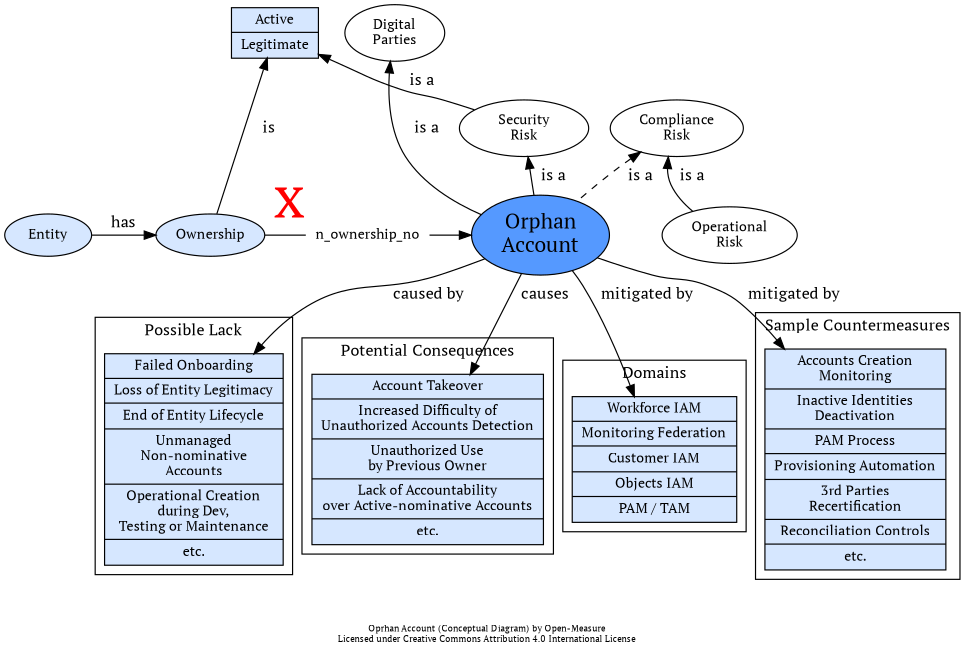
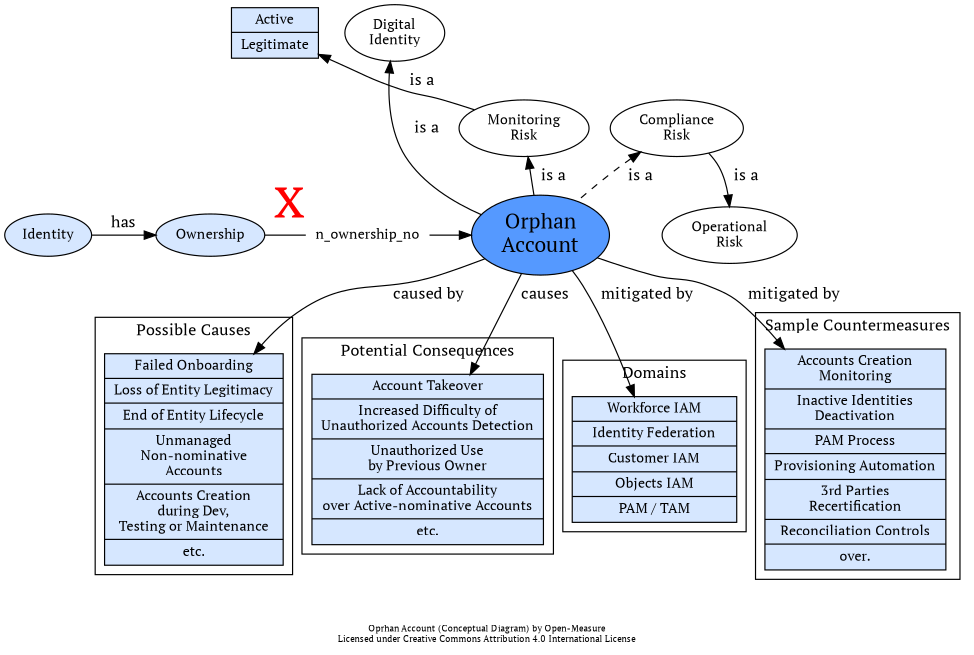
(395, 33) -> (395, 33)
(524, 128) -> (524, 128)
(240, 142) -> none
(675, 193) -> (722, 173)
(48, 235) -> (48, 235)
(194, 331) -> (194, 331)
(654, 433) -> (654, 433)
(194, 496) -> (194, 496)
(855, 556) -> (855, 556)
